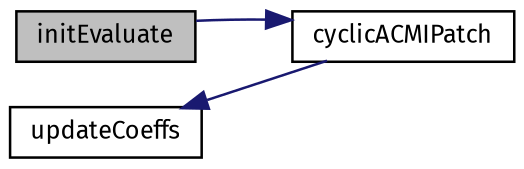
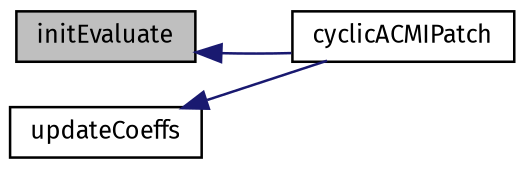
(231, 20) -> (256, 54)
